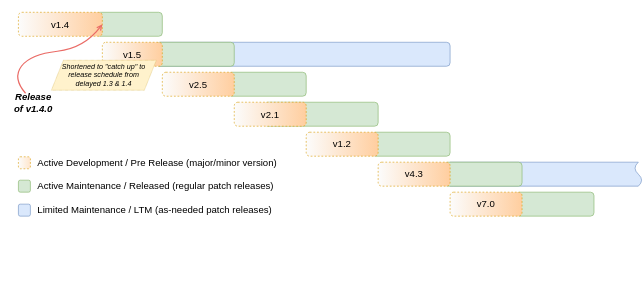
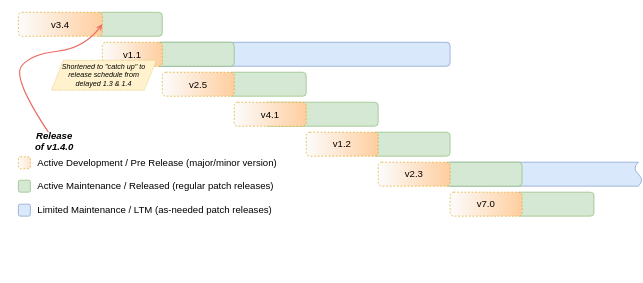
(60, 24) -> (60, 24)
(132, 54) -> (132, 54)
(33, 102) -> (54, 141)
(270, 114) -> (270, 114)
(414, 174) -> (414, 174)
